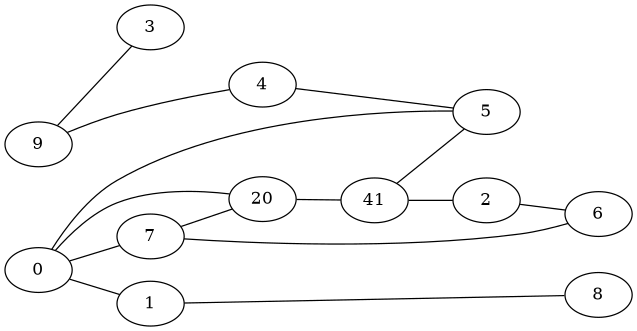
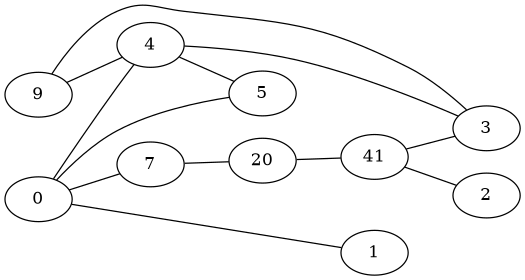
none -> (325, 67)
(431, 156) -> (431, 143)
(134, 198) -> (93, 121)
(599, 214) -> none
(599, 295) -> none
